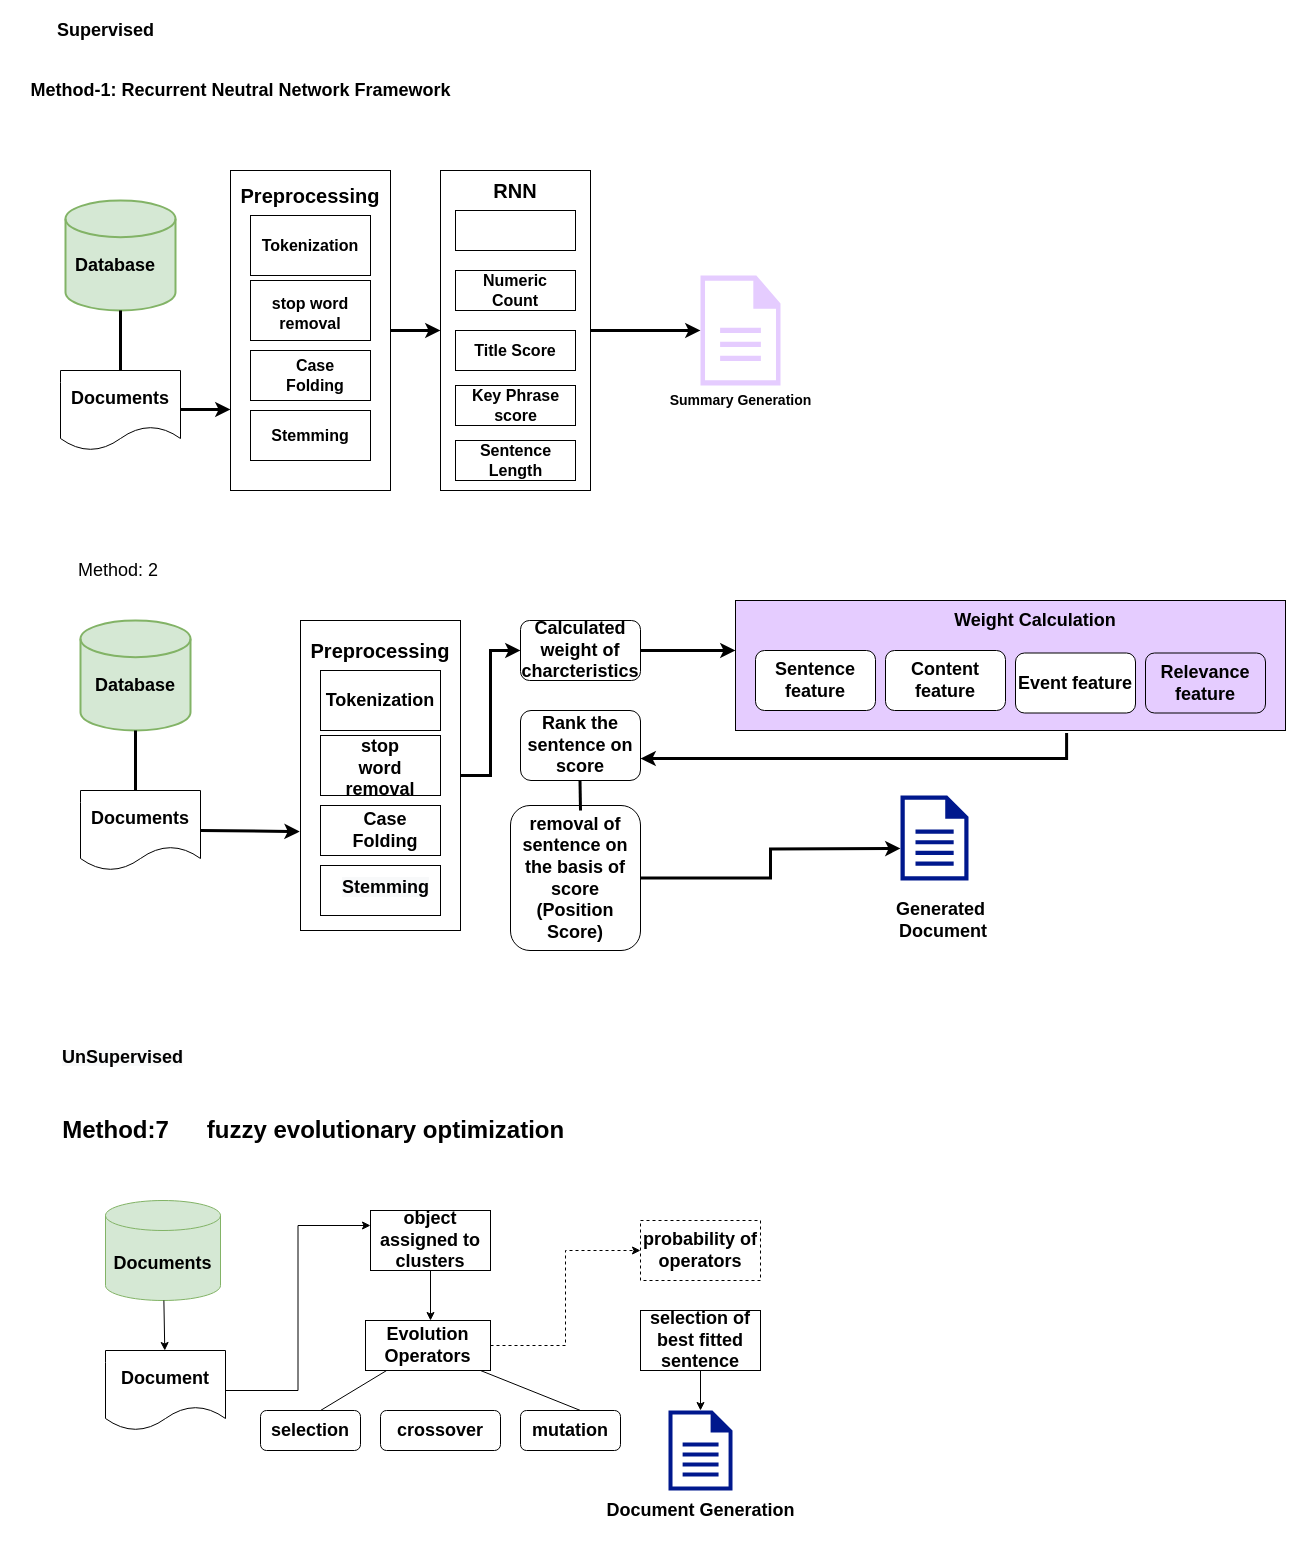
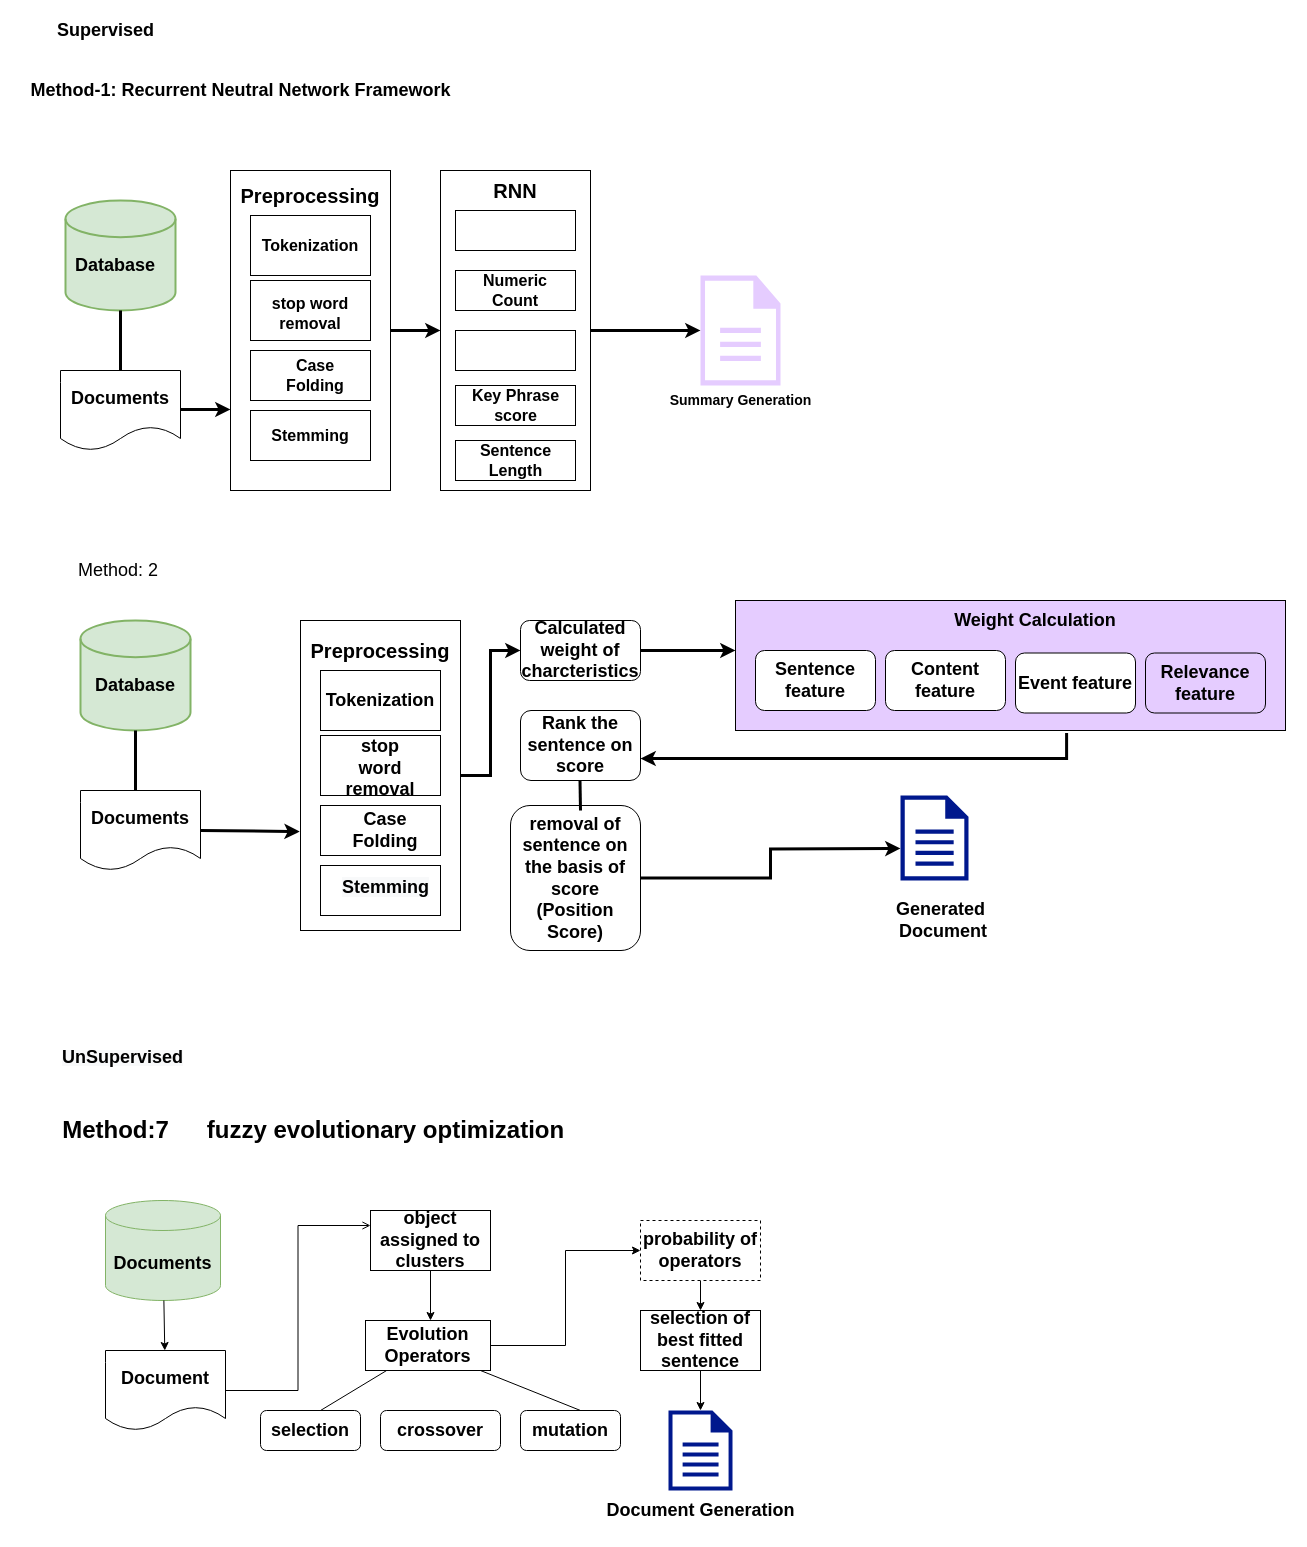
(516, 351) -> none
(362, 1226) -> (363, 1226)
none -> (701, 1300)
(566, 1302) -> (566, 1302)
